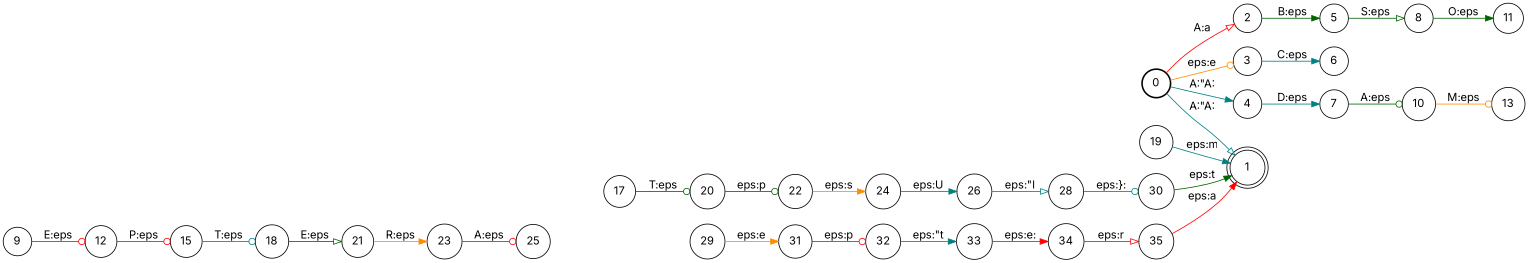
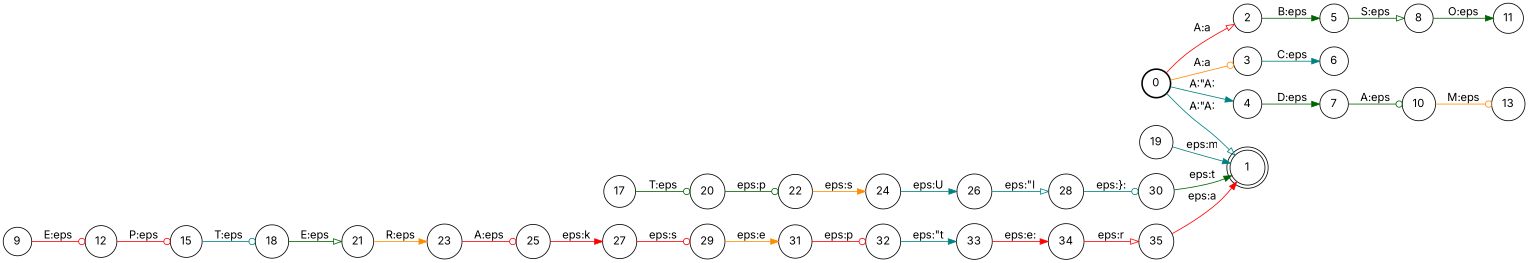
(1202, 63) -> (1202, 63)
(1287, 104) -> (1287, 104)
none -> (620, 242)
